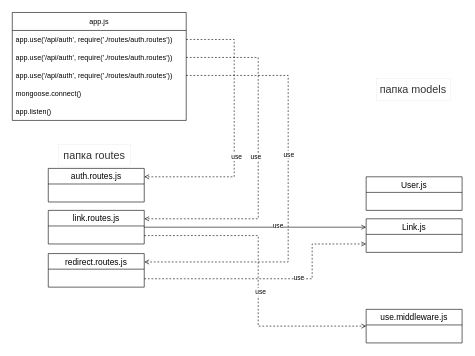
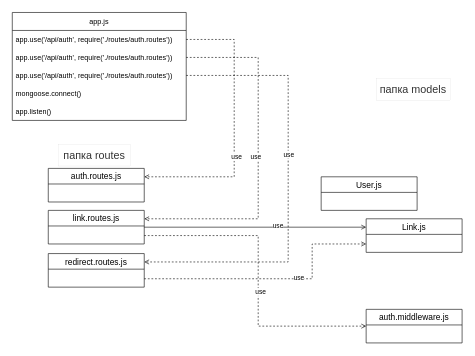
(414, 194) -> (369, 194)
(414, 318) -> (414, 318)
